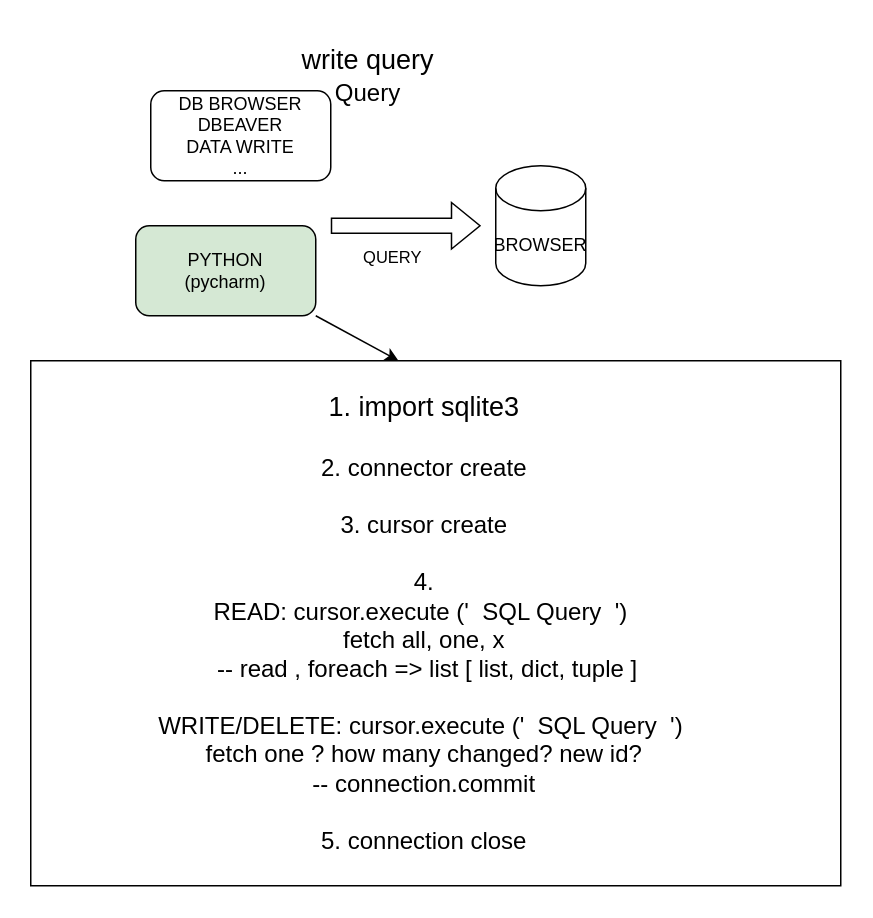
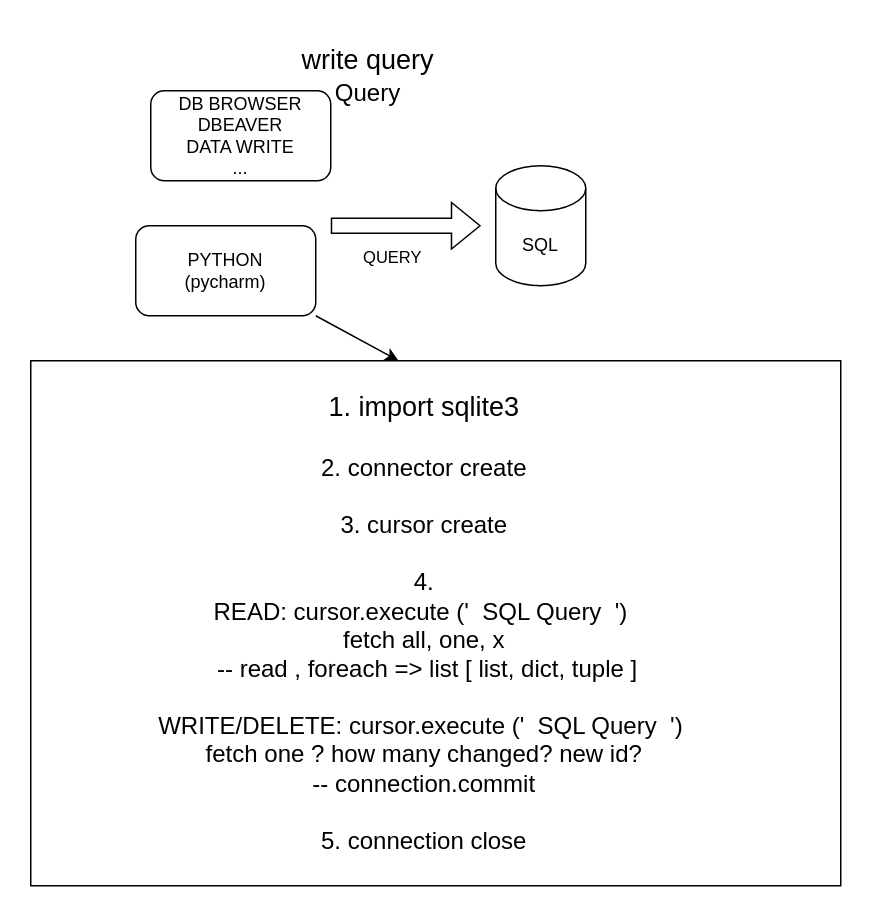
(541, 245) -> (541, 245)
(226, 271) -> (226, 271)
